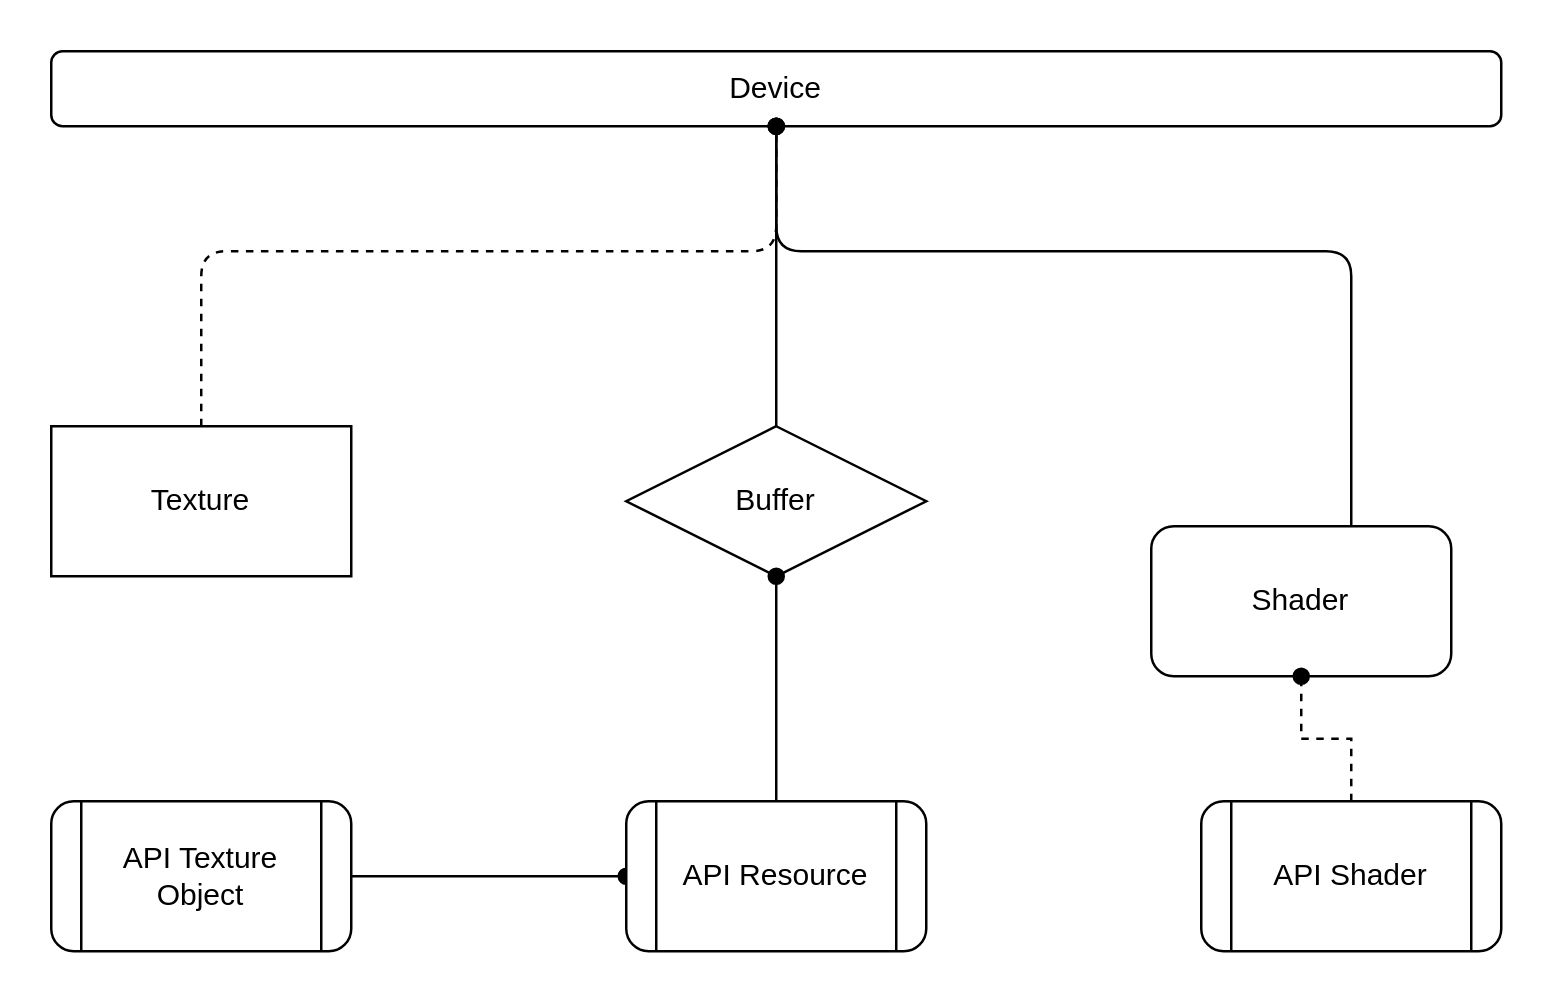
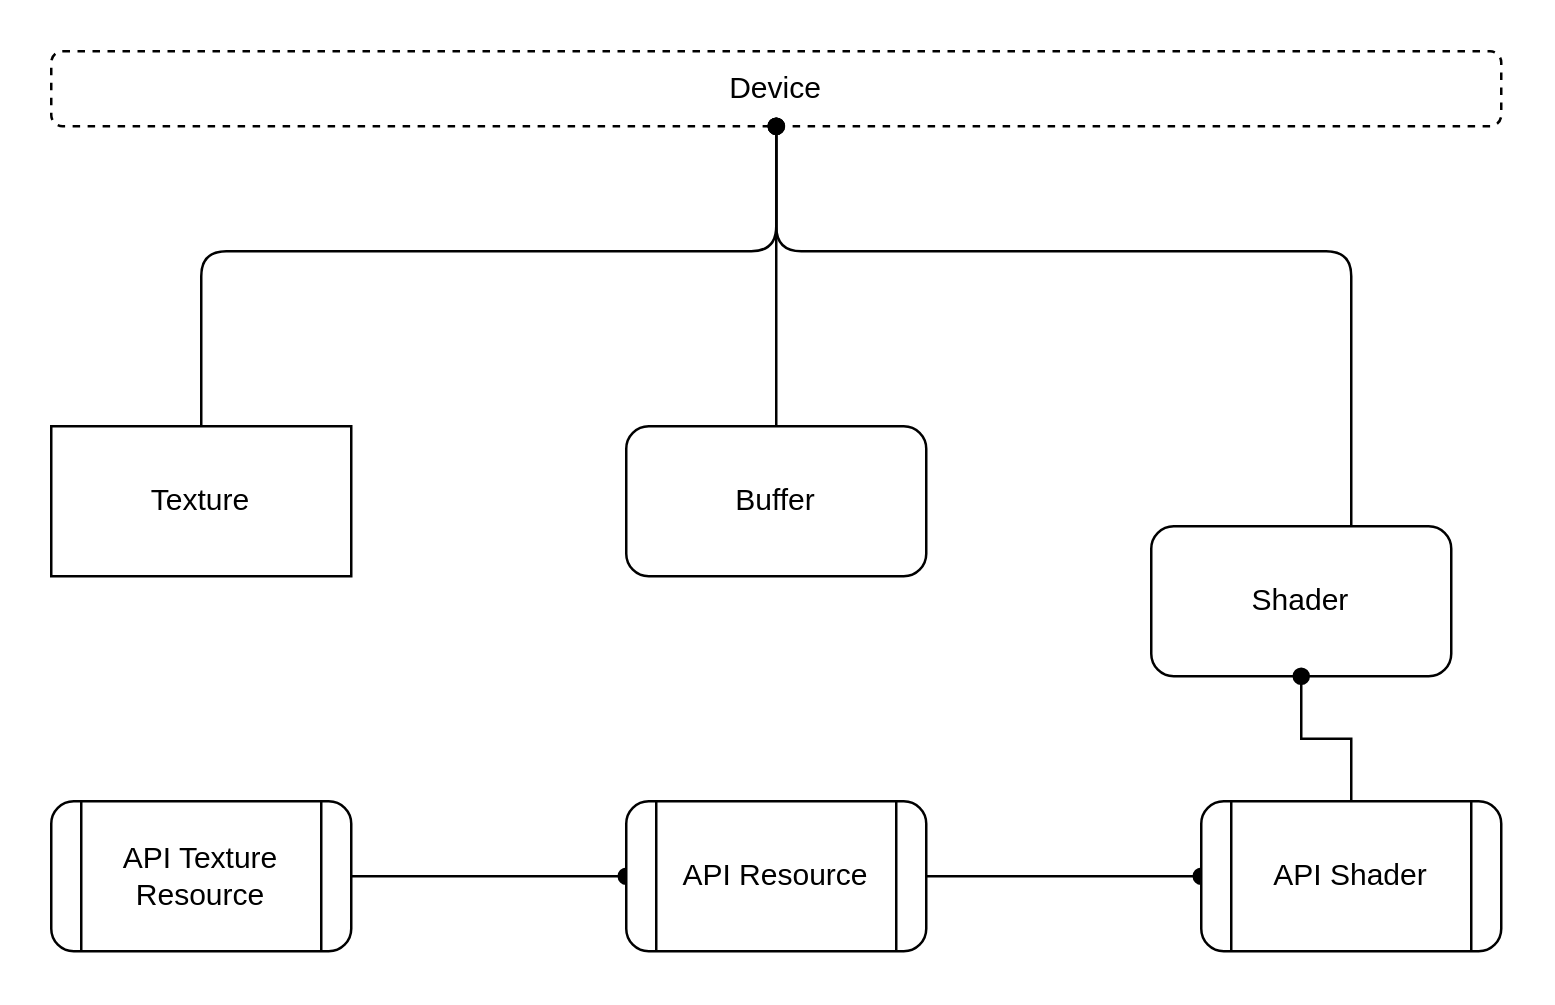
(776, 89) -> (776, 89)
(409, 251) -> (409, 251)
(776, 501) -> (776, 501)
(776, 693) -> (1059, 876)
(1327, 739) -> (1327, 739)
(201, 876) -> (201, 876)
